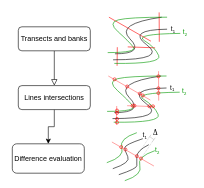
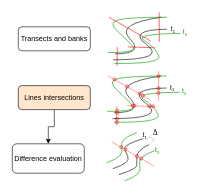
(54, 65) -> none
(54, 98) -> (54, 98)
